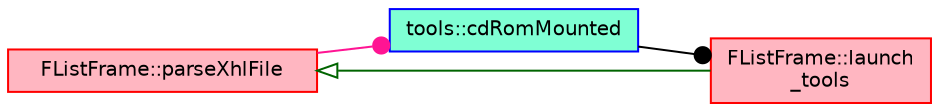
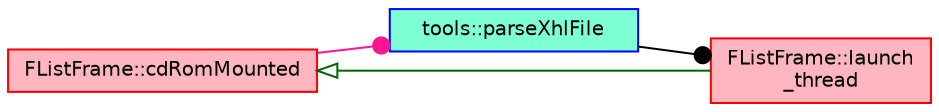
(514, 30) -> (514, 30)
(163, 71) -> (163, 71)
(821, 71) -> (821, 71)
